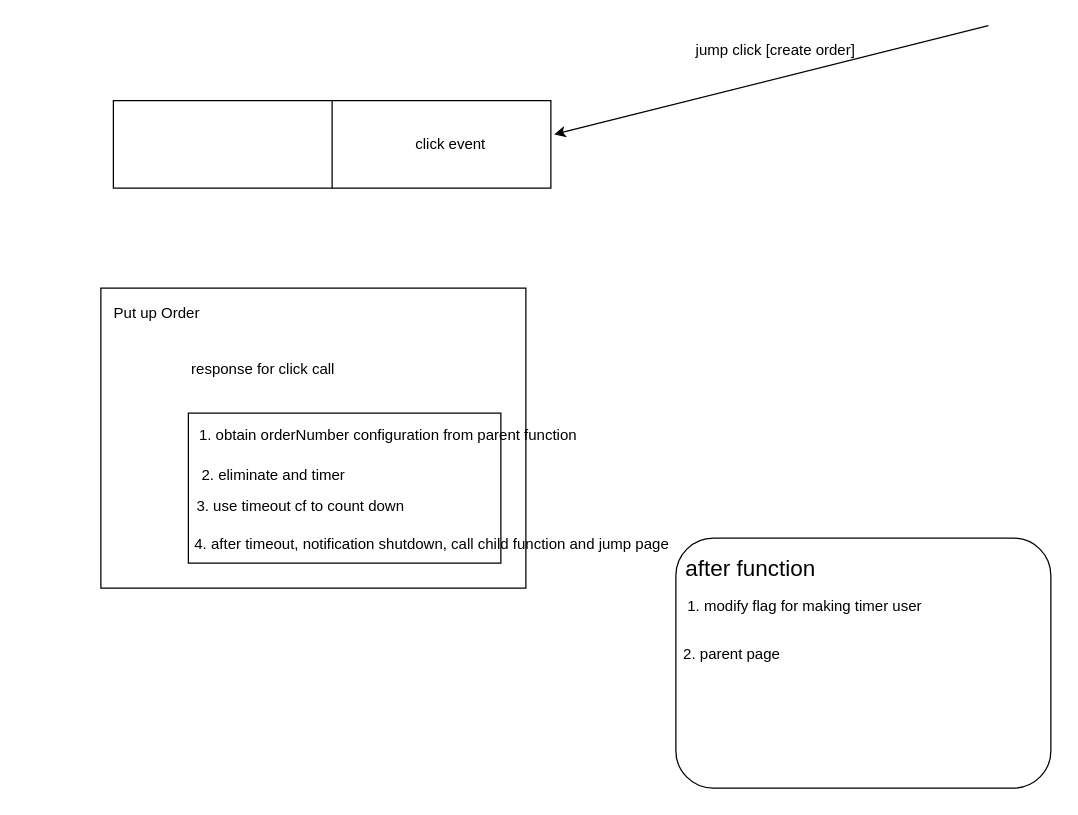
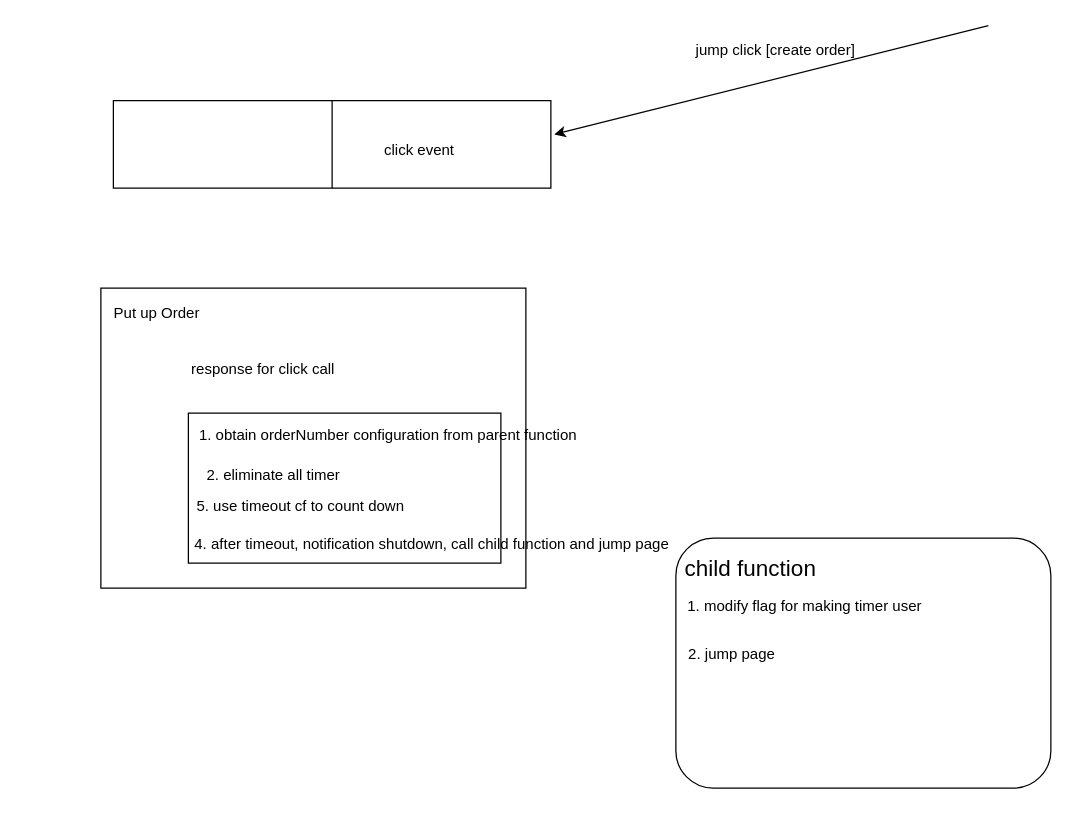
(451, 144) -> (419, 151)
(276, 476) -> (276, 476)
(301, 507) -> (301, 507)
(751, 569) -> (751, 569)
(732, 654) -> (732, 654)
